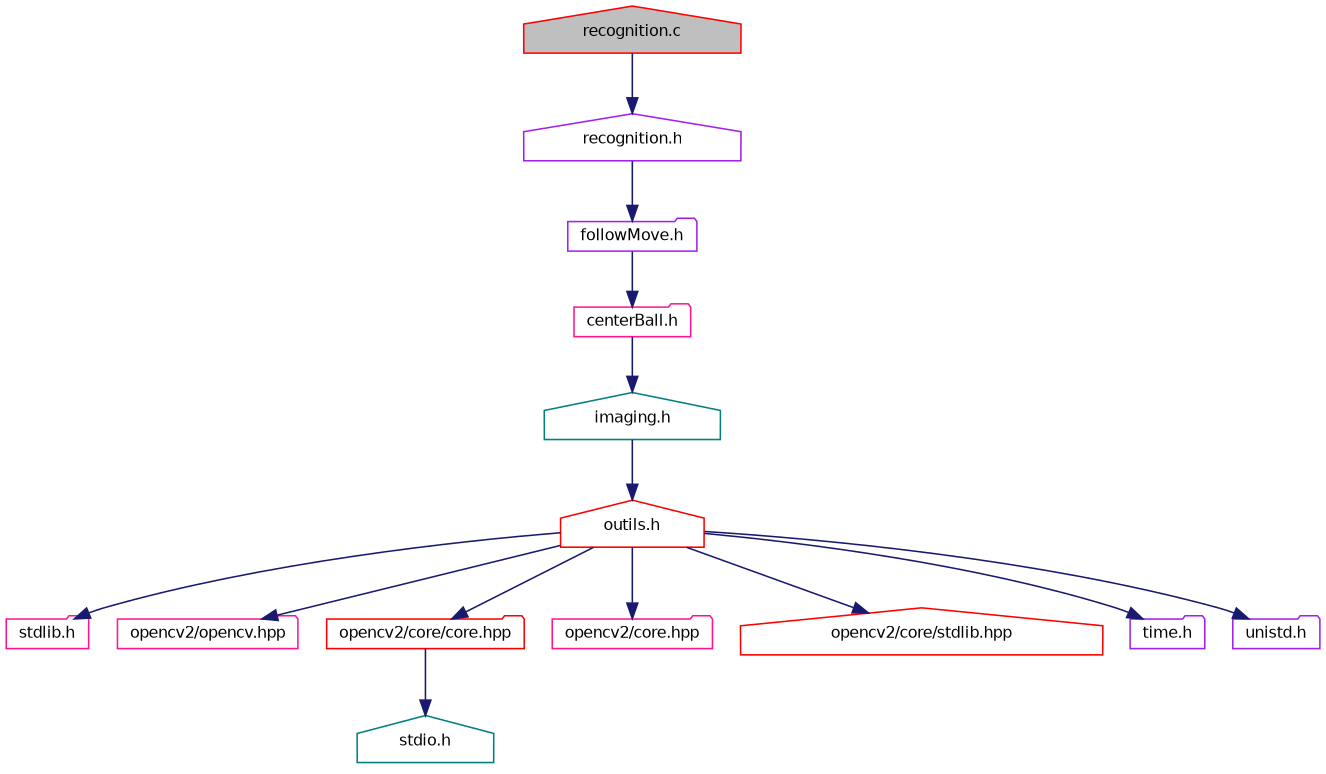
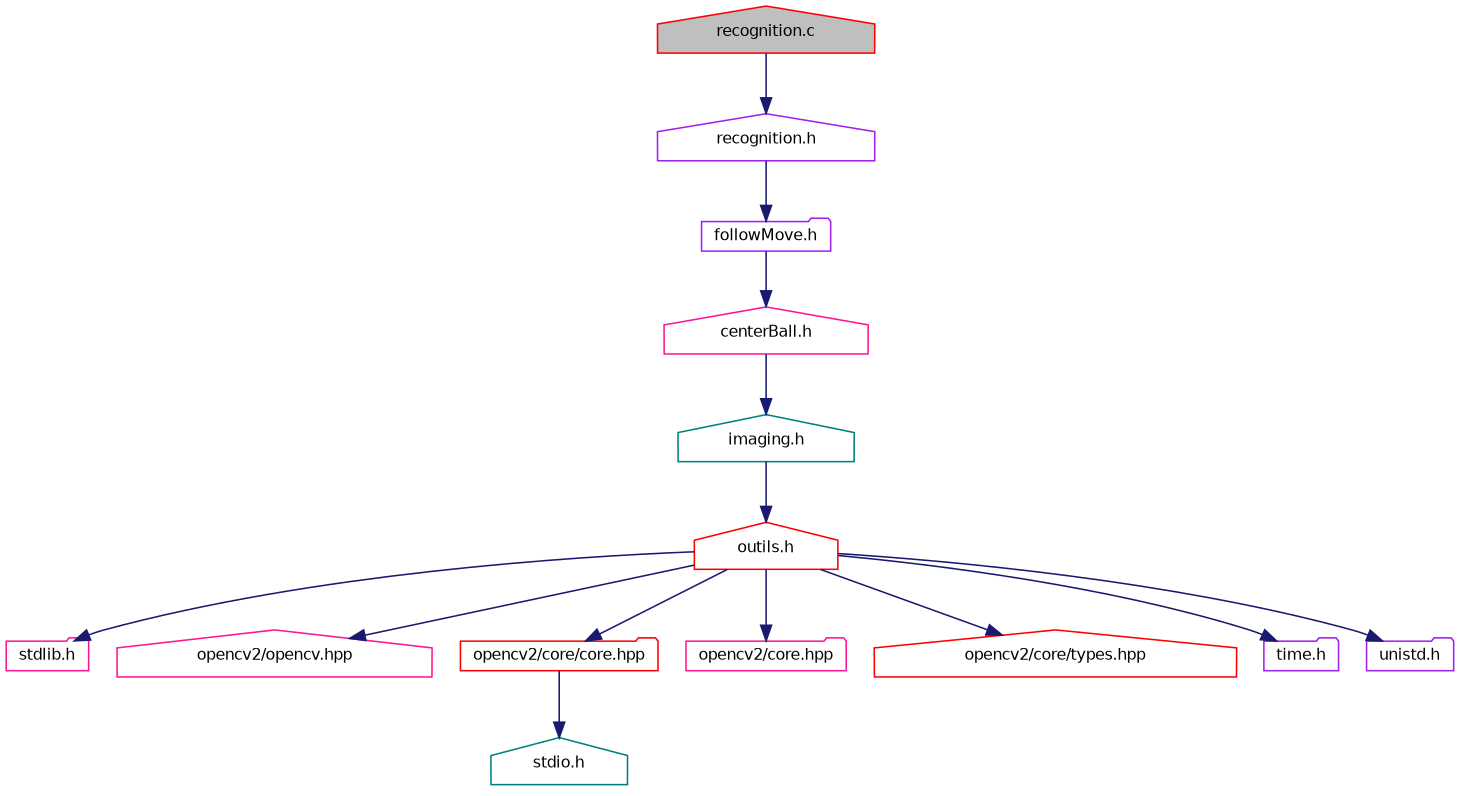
(632, 322) -> (766, 333)
(208, 634) -> (275, 656)
(922, 634) -> (1055, 656)
